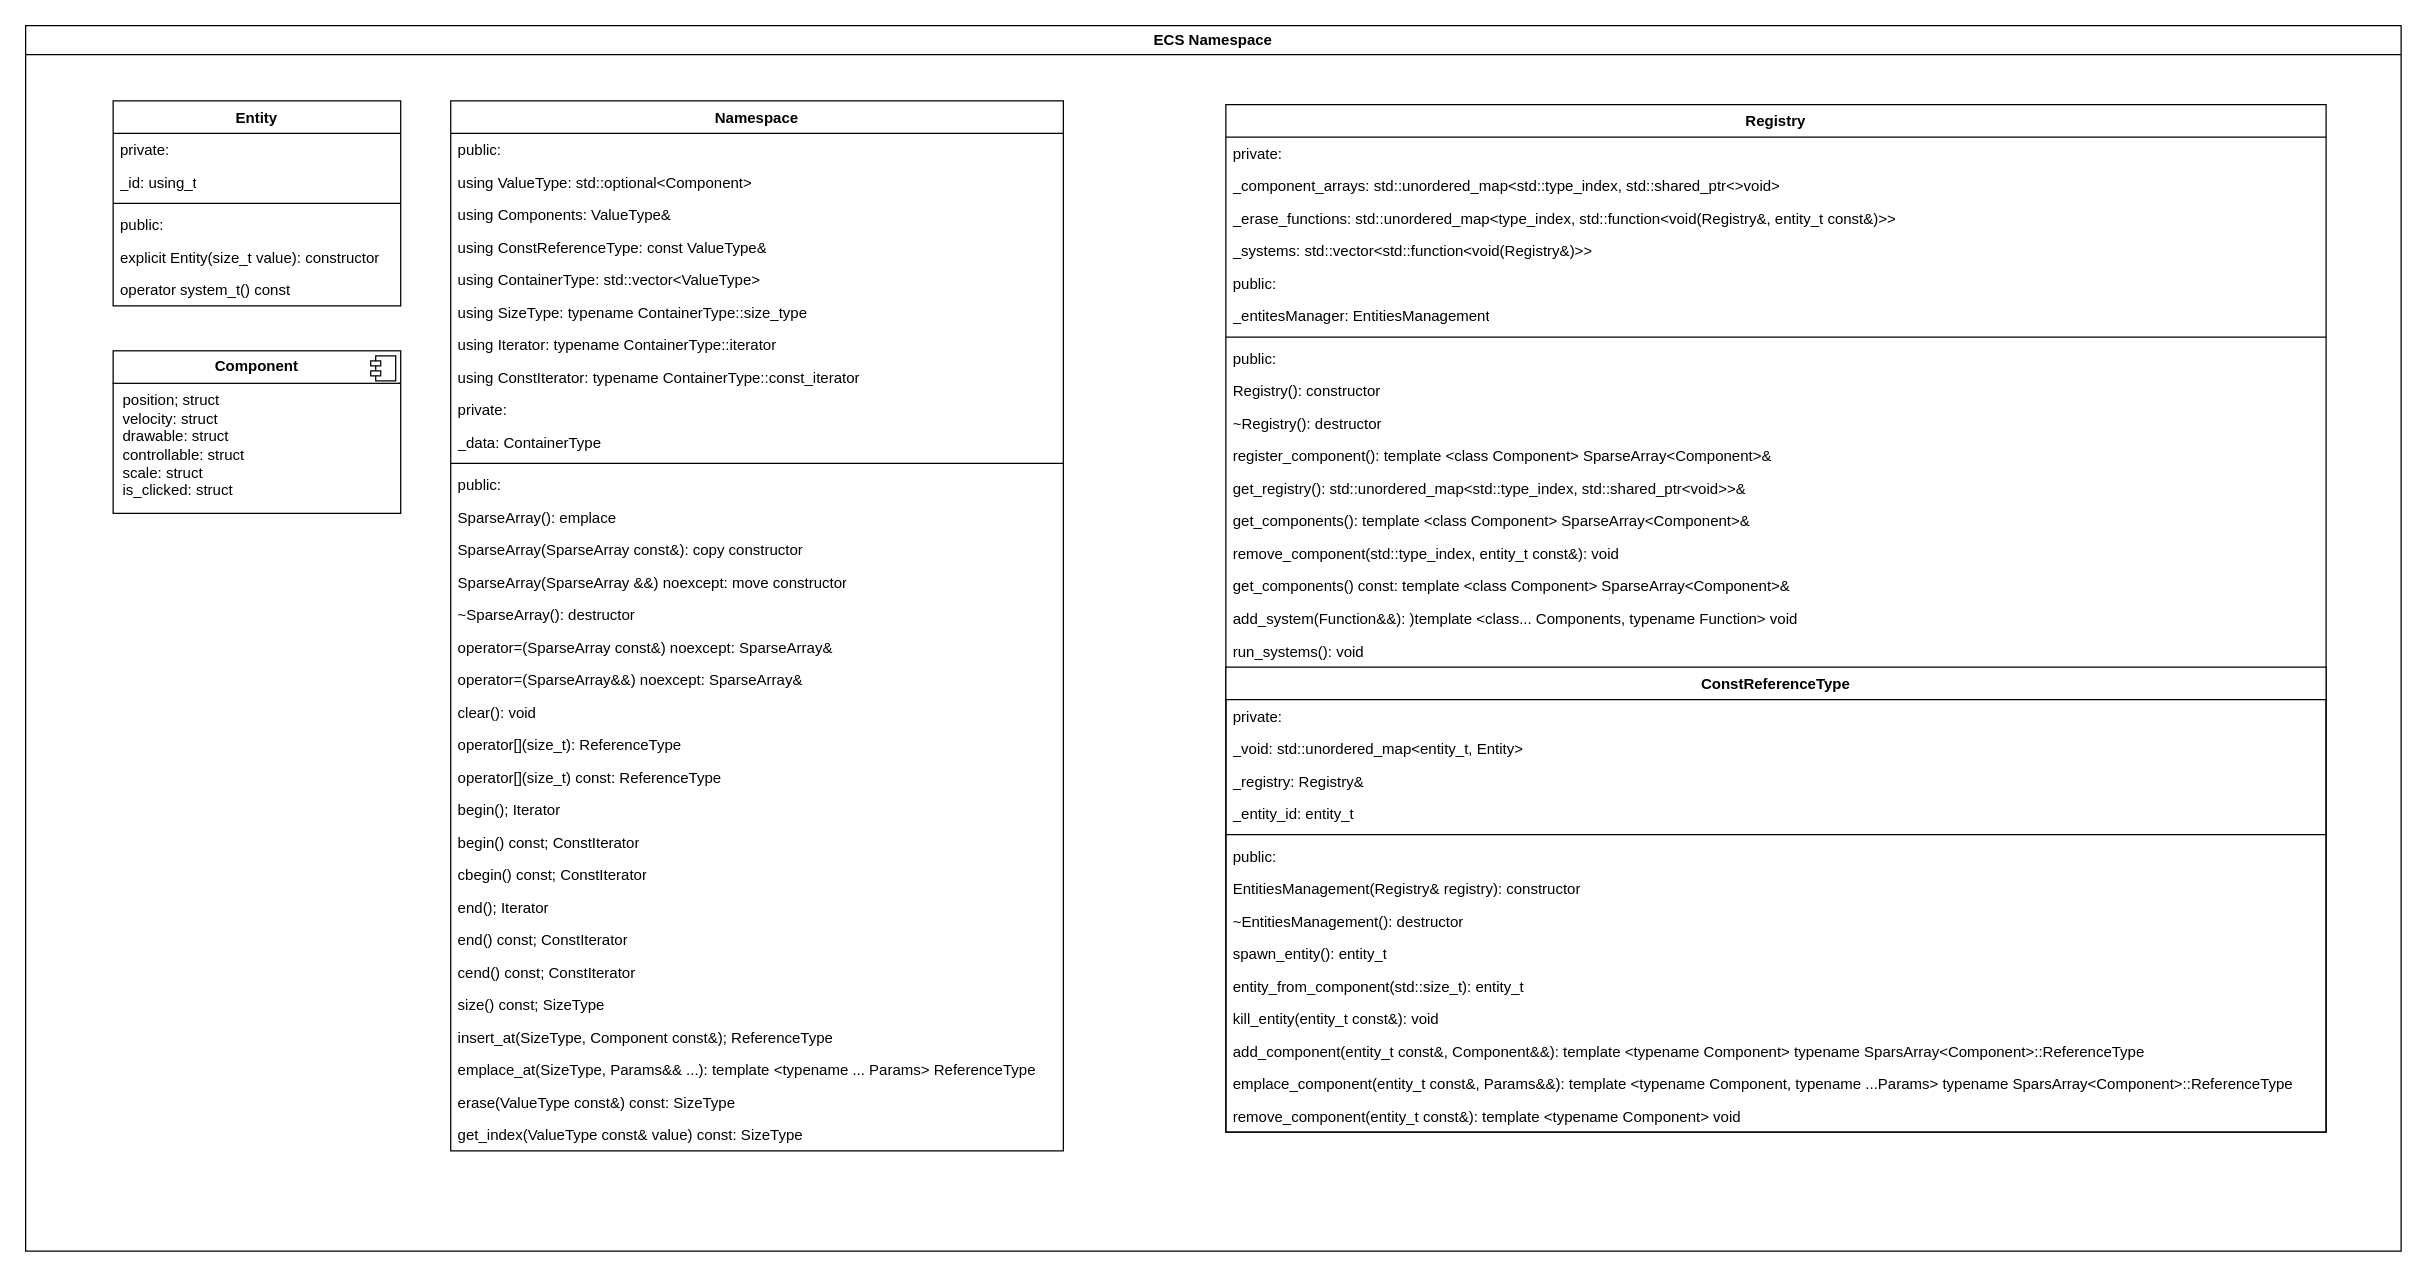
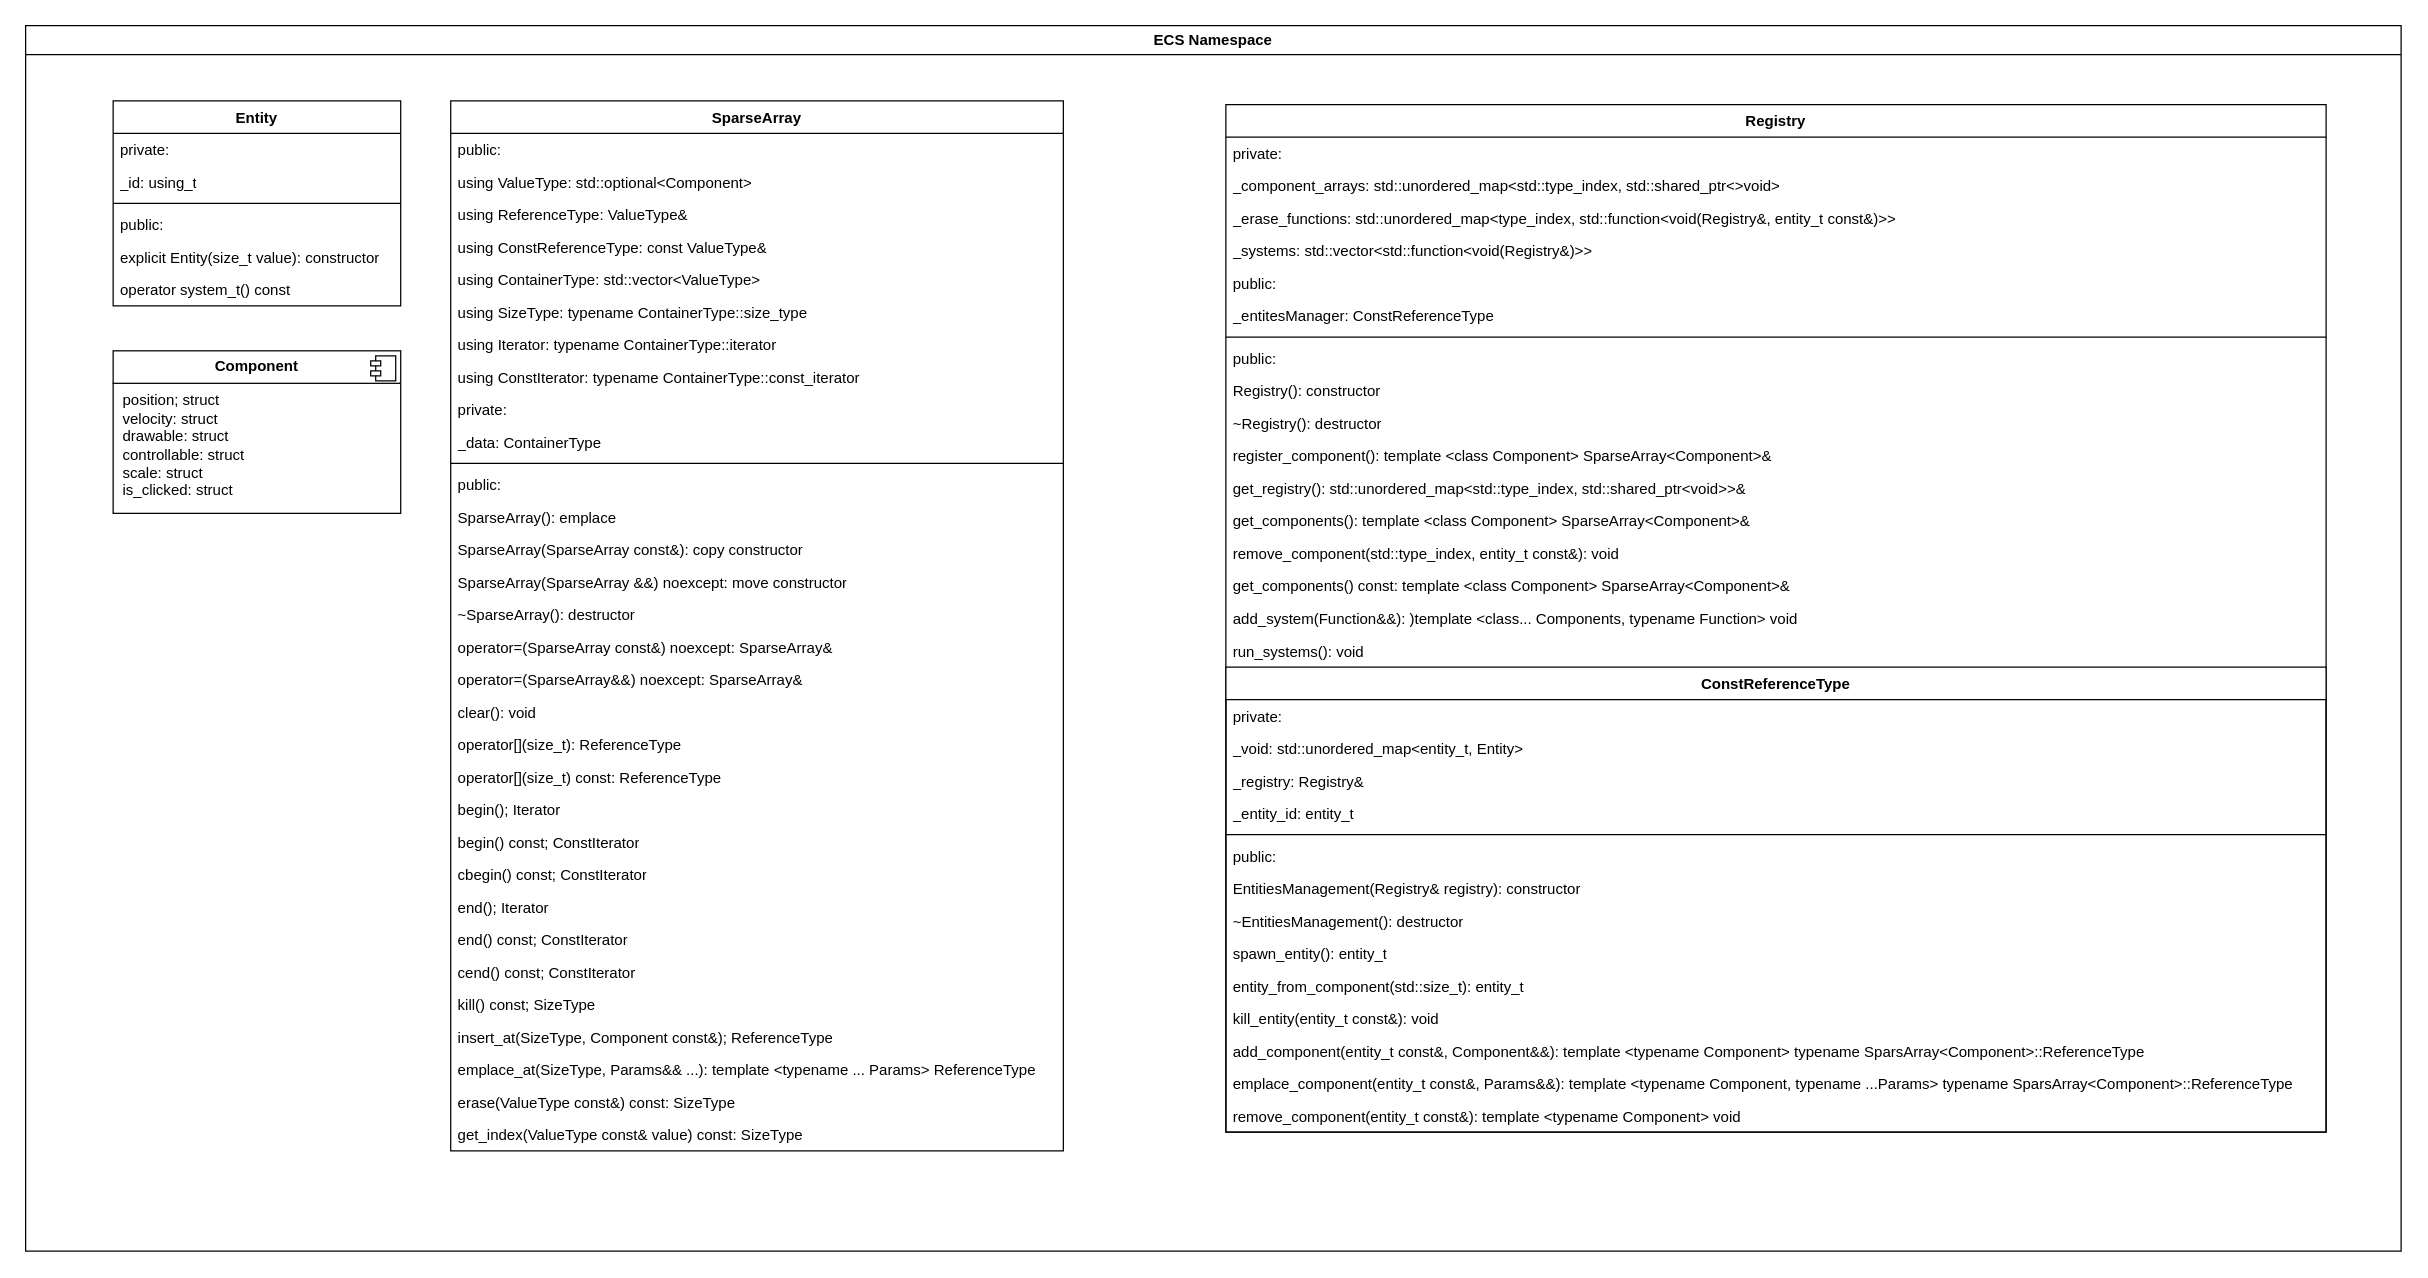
(757, 118) -> (757, 118)
(566, 216) -> (579, 216)
(1372, 317) -> (1376, 317)
(541, 1006) -> (537, 1006)
